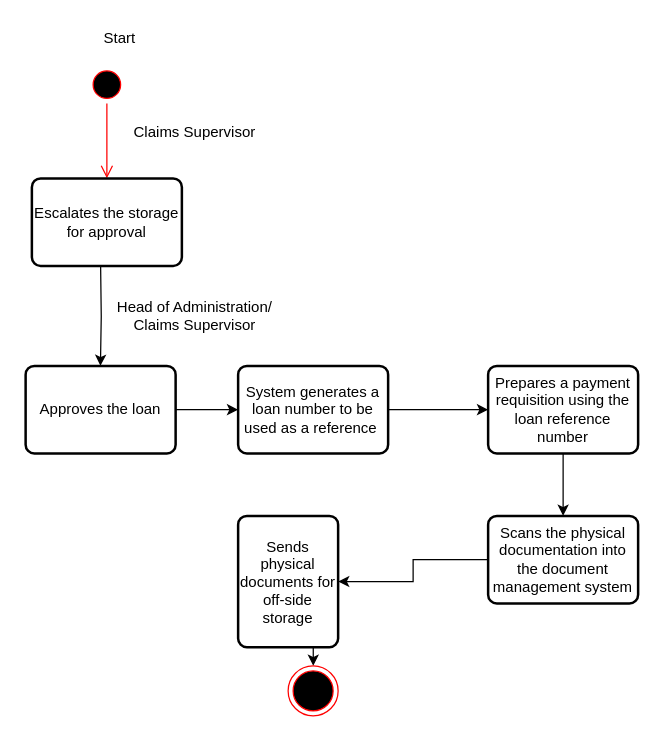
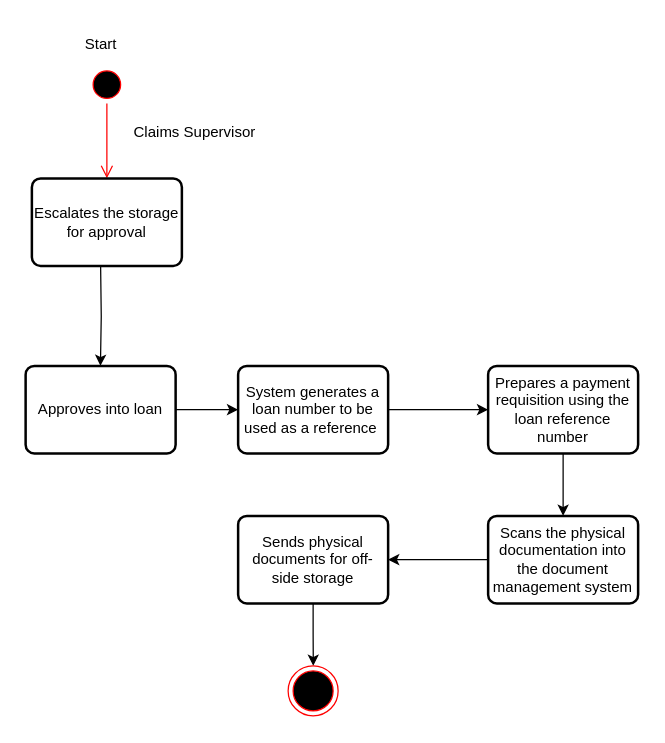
(119, 38) -> (101, 44)
(194, 316) -> none
(101, 409) -> (101, 409)
(288, 581) -> (313, 559)
